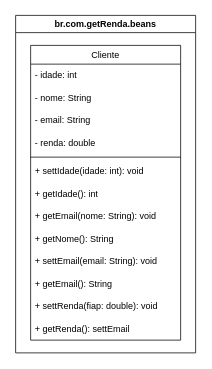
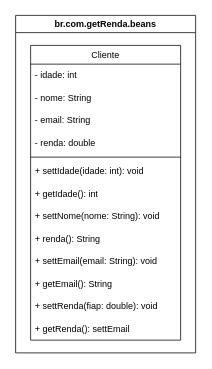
(100, 216) -> (102, 216)
(78, 239) -> (73, 239)
